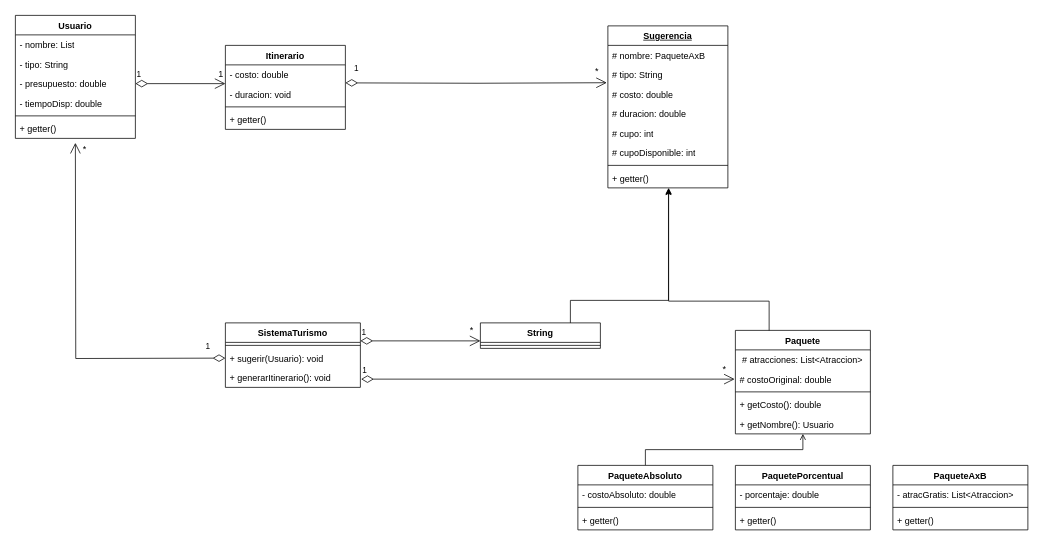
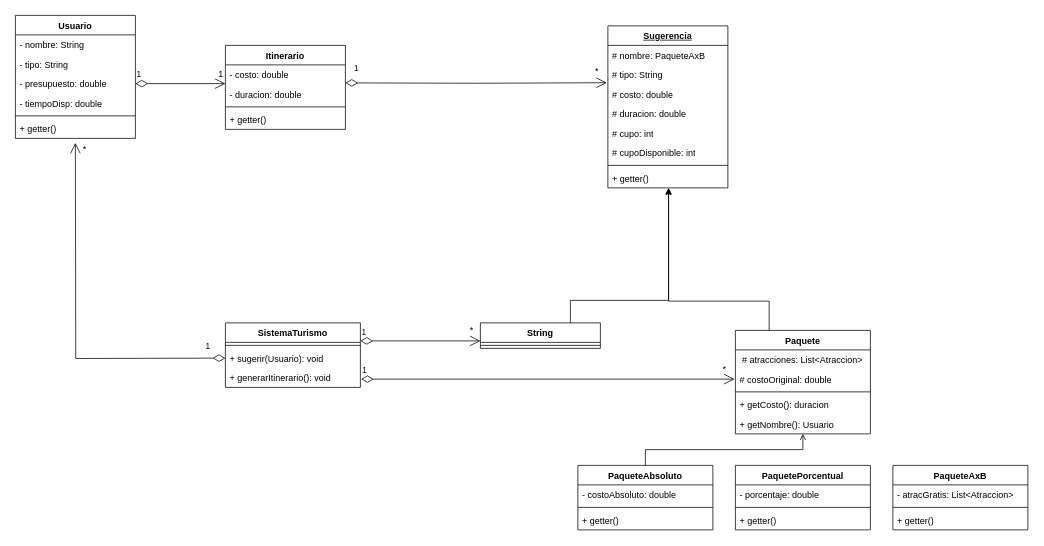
(50, 46) -> (56, 46)
(264, 95) -> (269, 95)
(786, 406) -> (791, 406)
